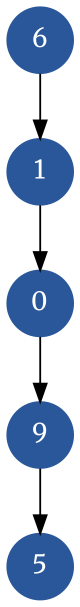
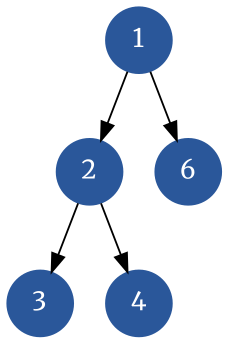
(40, 97) -> (160, 98)
(40, 303) -> (90, 172)
none -> (40, 303)
(40, 435) -> (139, 303)
(40, 567) -> none
